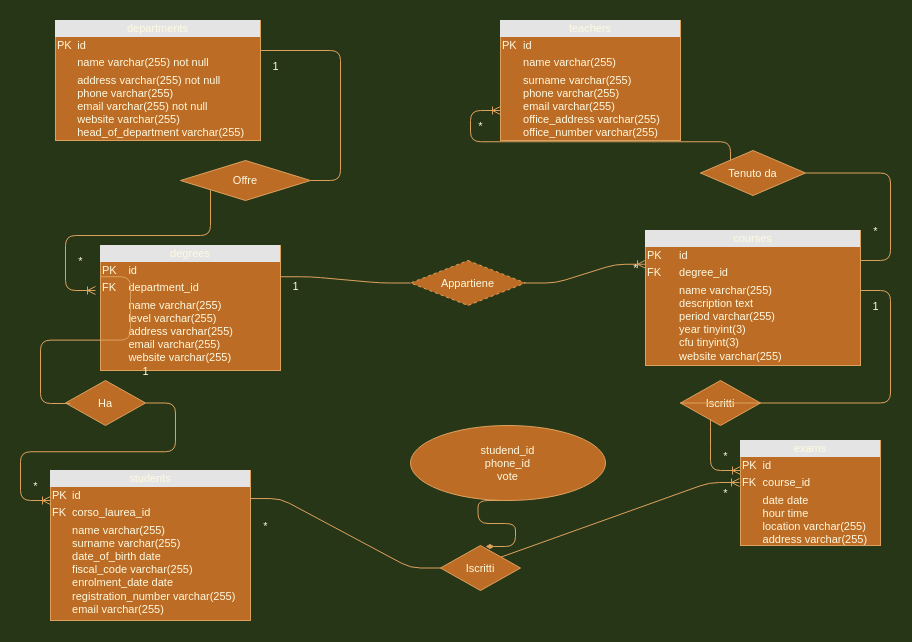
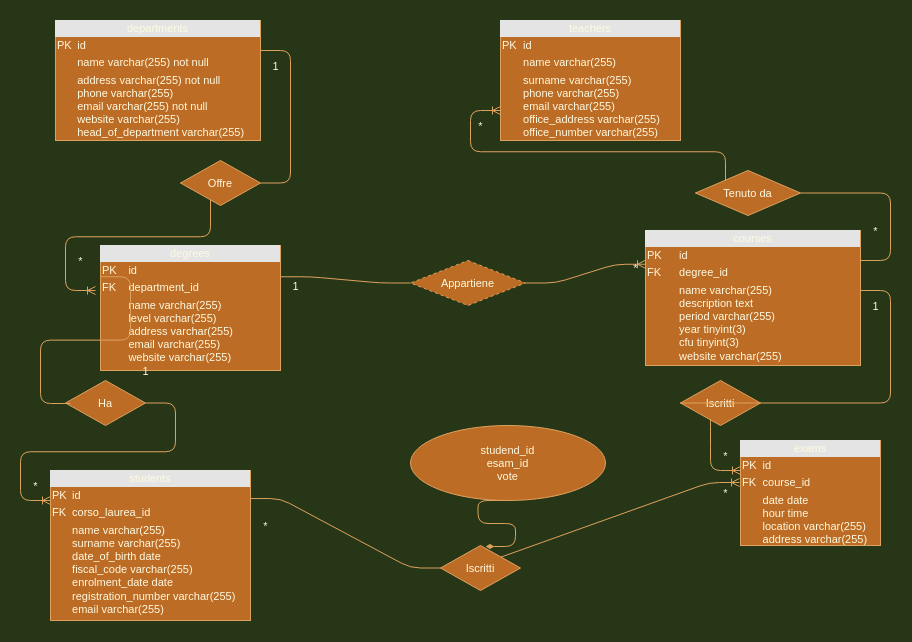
(753, 173) -> (748, 193)
(246, 181) -> (221, 183)
(508, 464) -> (508, 464)
